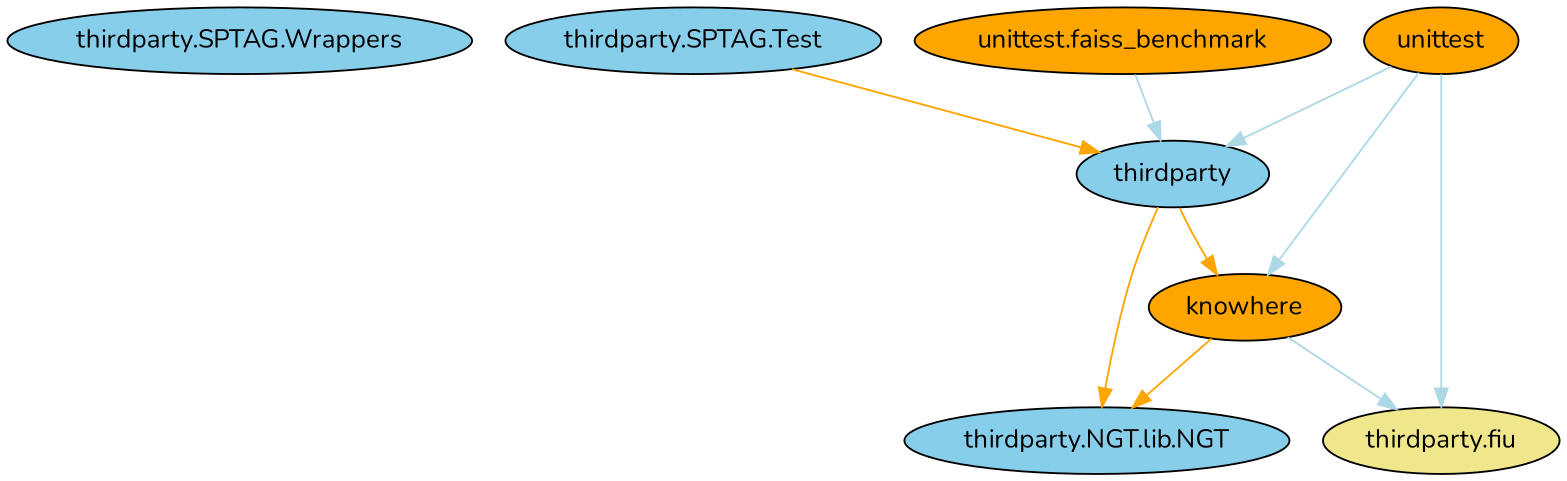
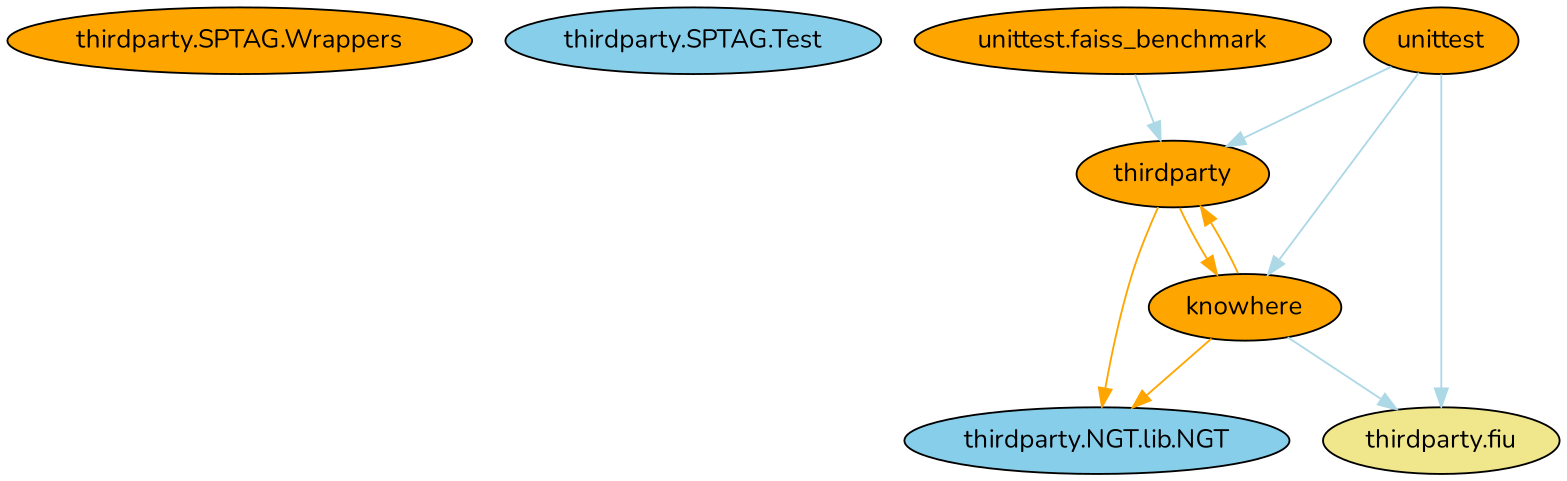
(240, 41) -> (240, 41)
(937, 108) -> (1225, 248)
(1173, 174) -> (1173, 174)
